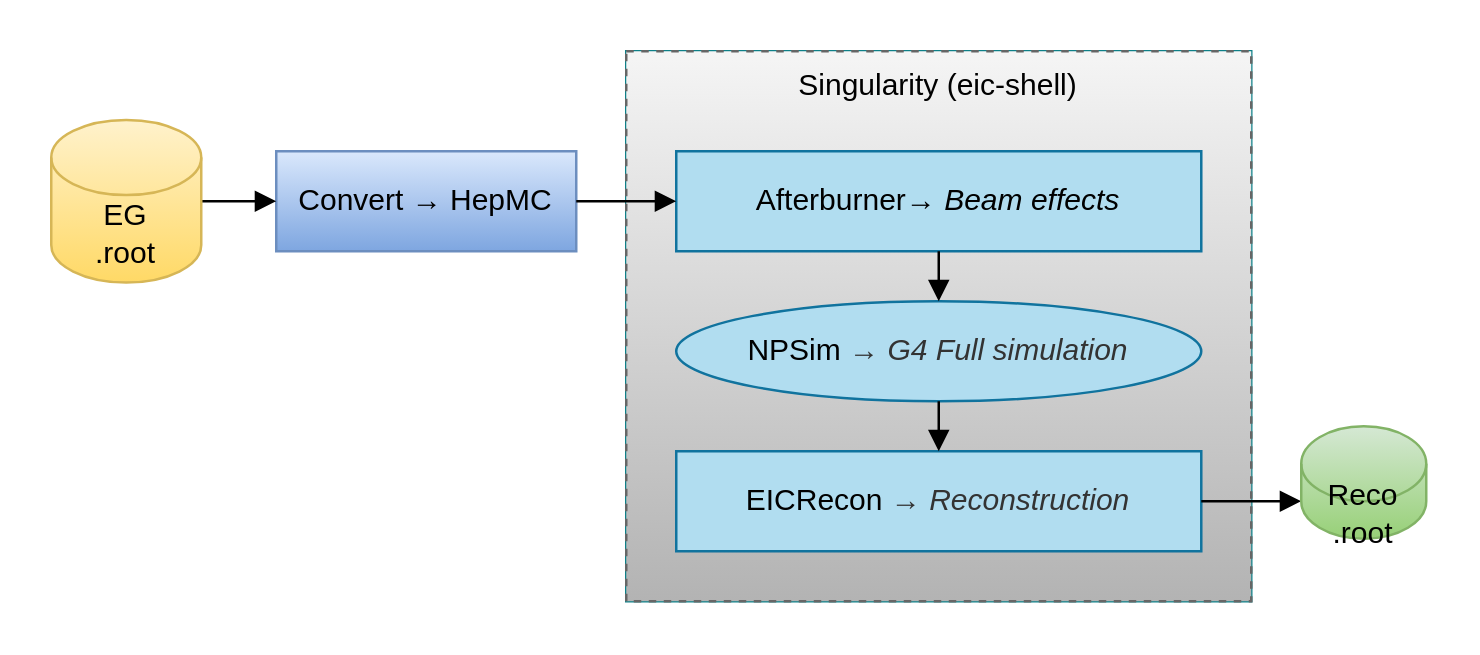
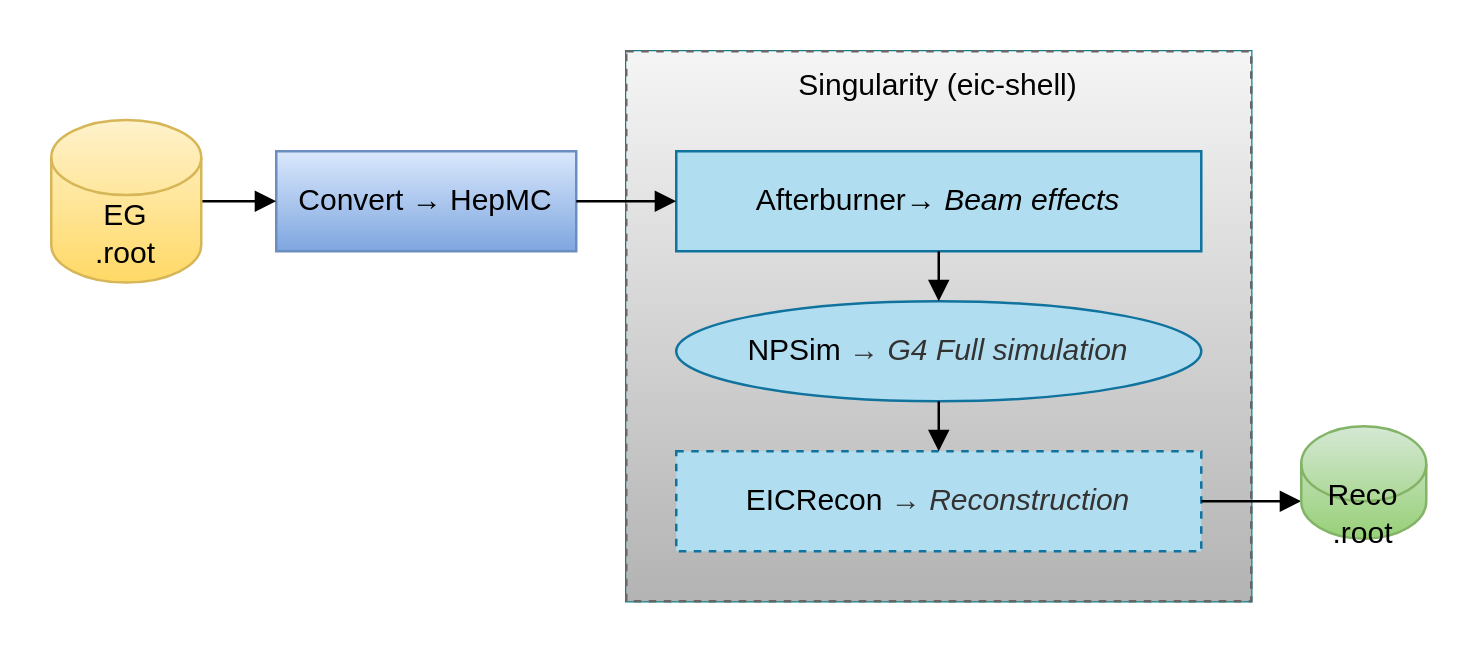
(939, 501) -> (939, 501)
